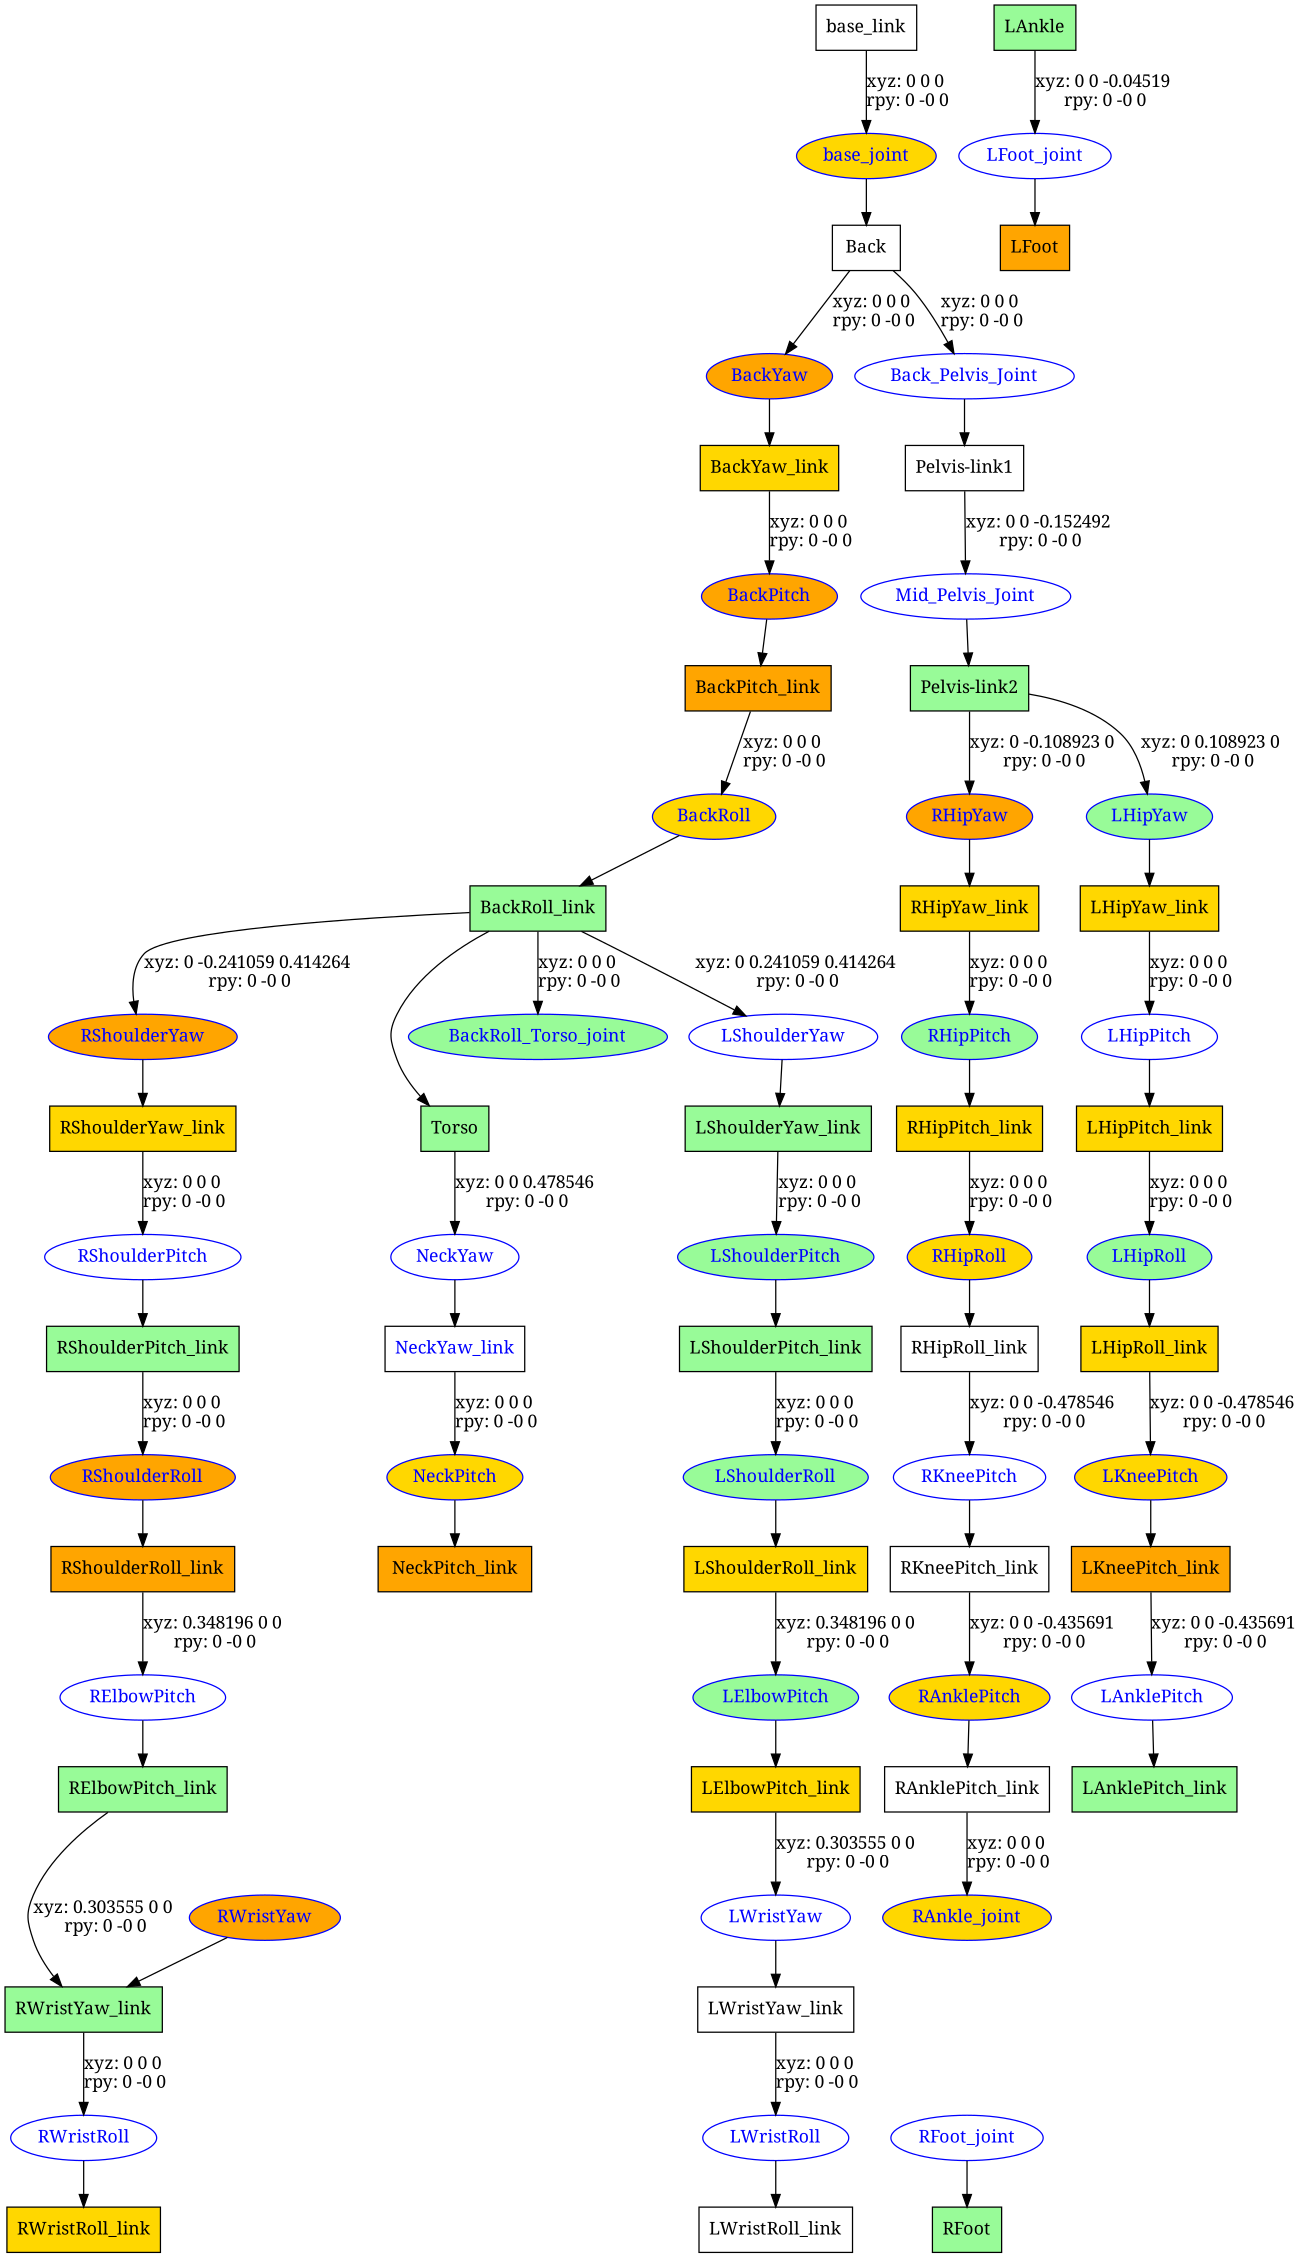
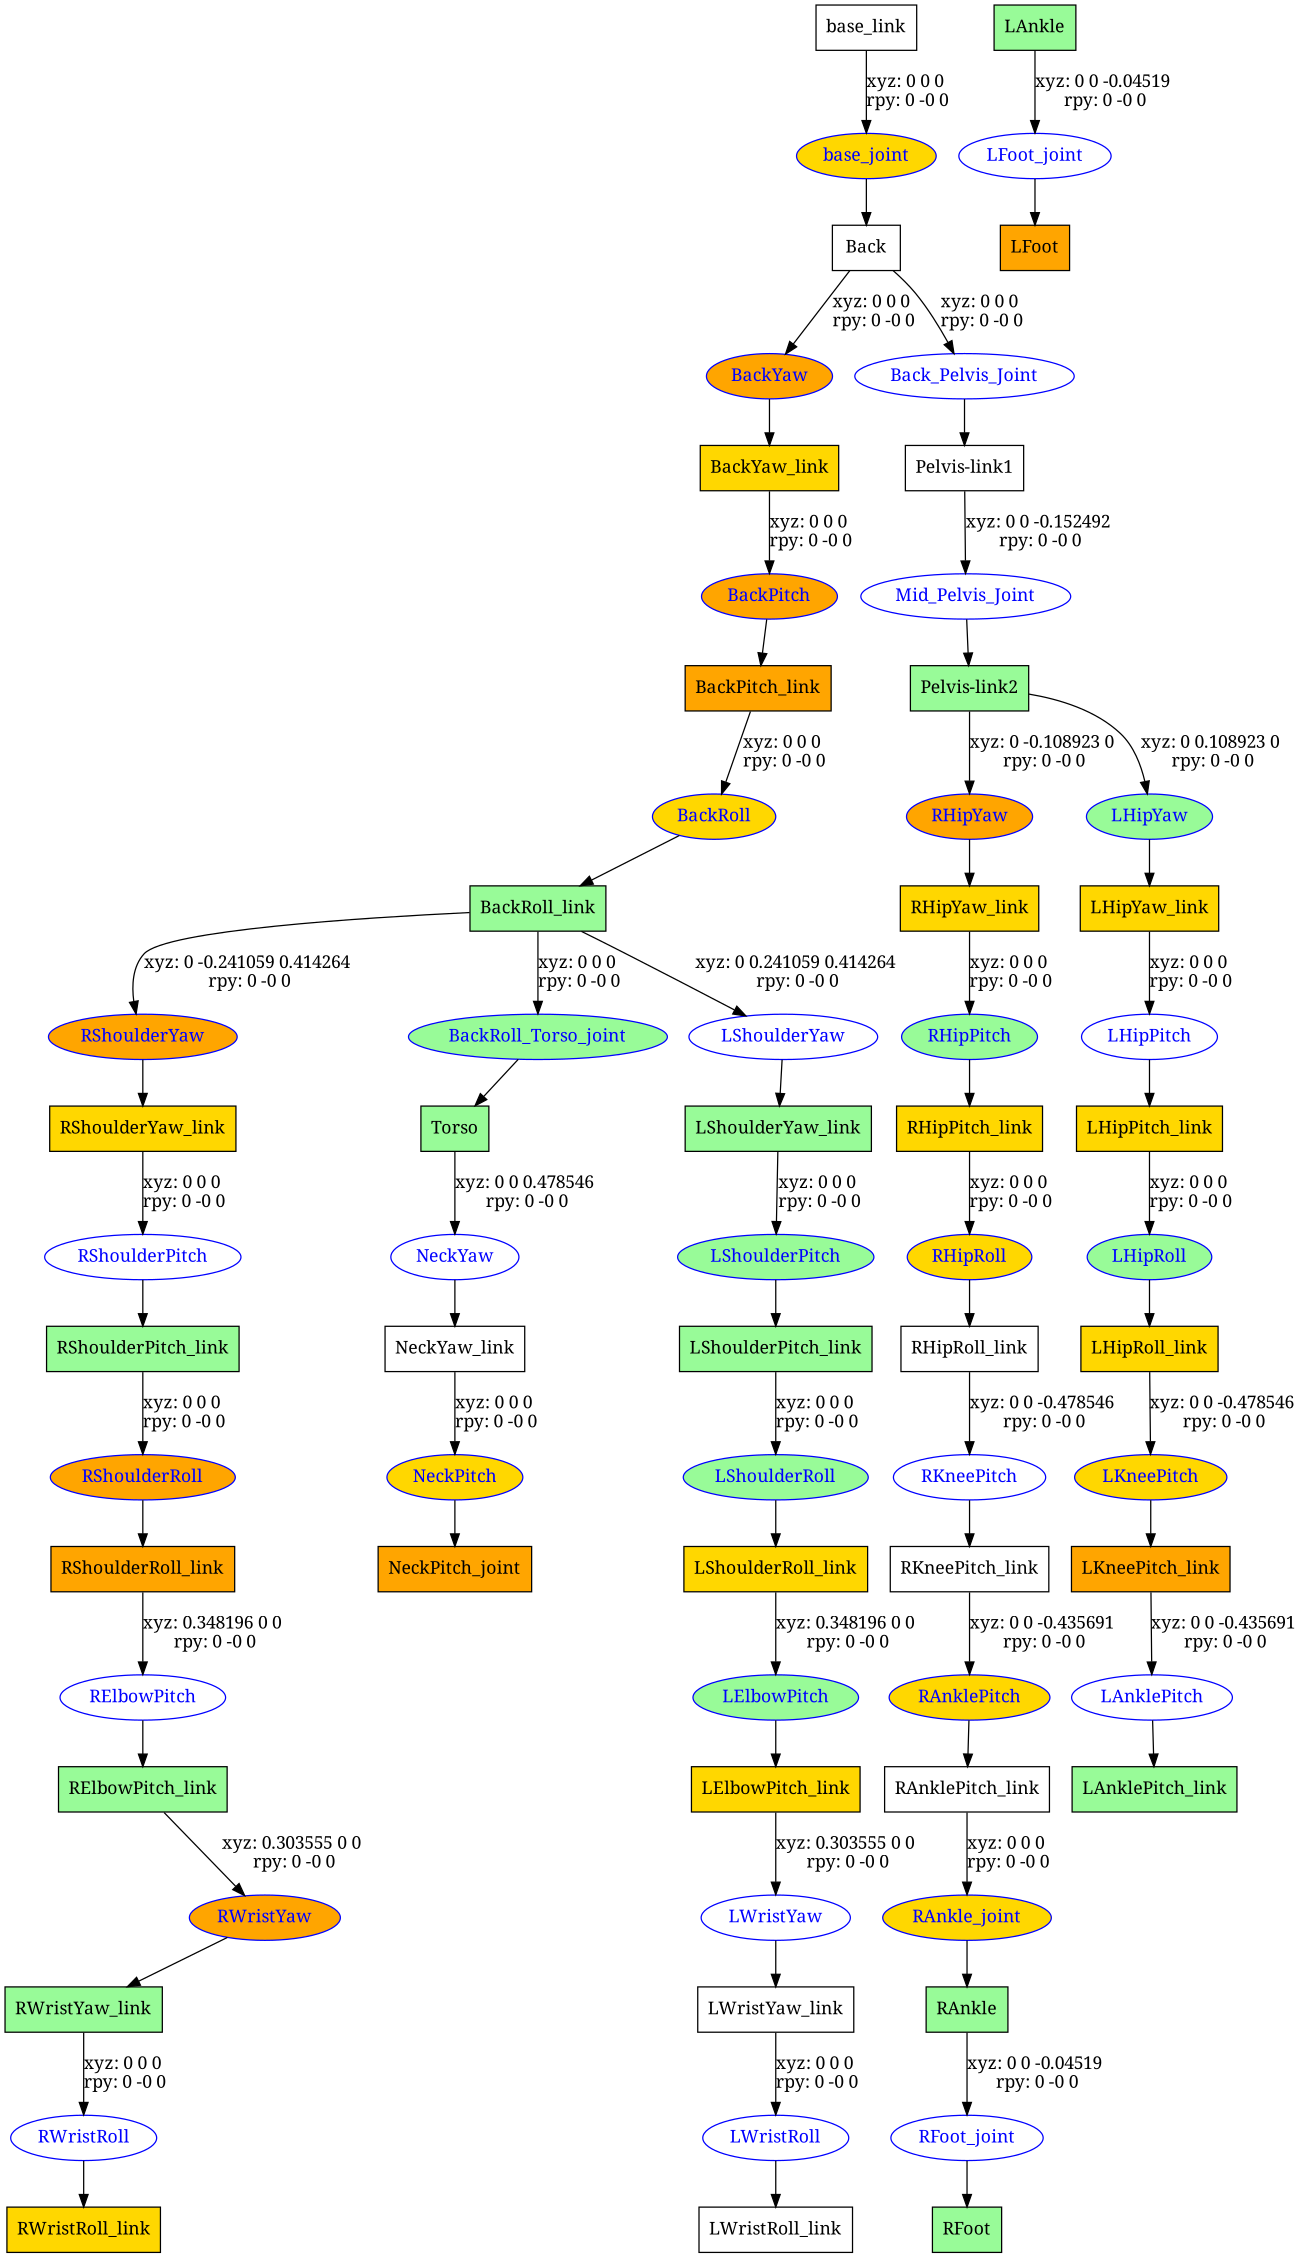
(406, 999) -> (501, 1078)
(455, 1349) -> (455, 1349)
(455, 1569) -> (455, 1569)
(39, 1884) -> (200, 1849)
none -> (967, 2010)
